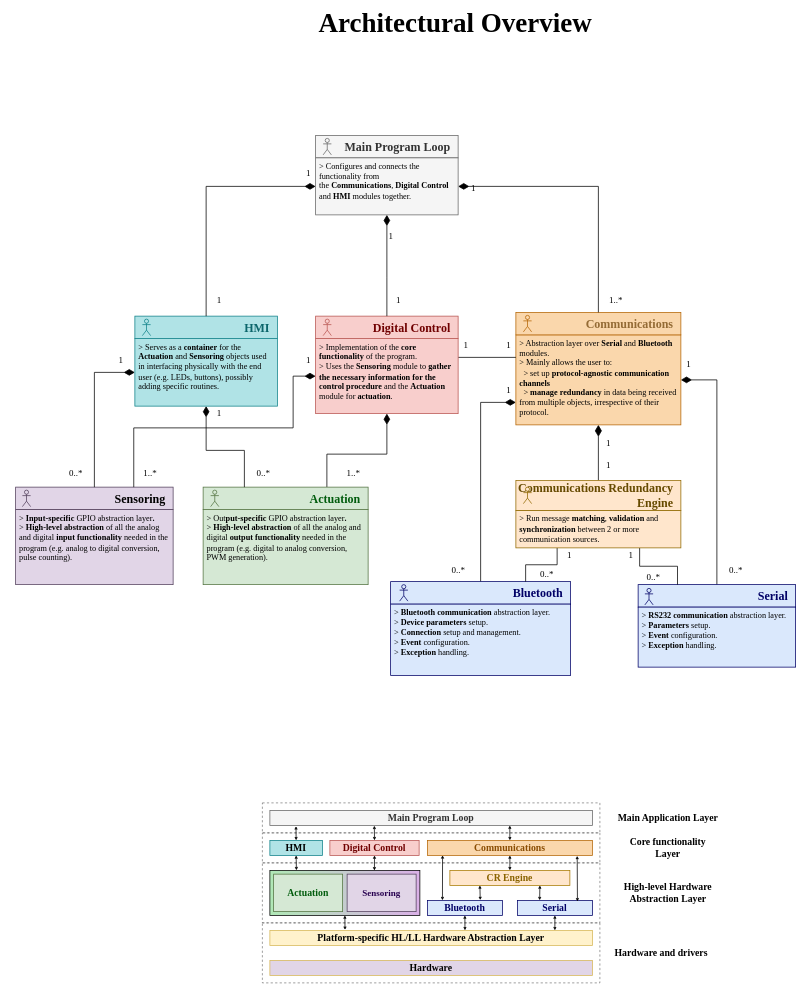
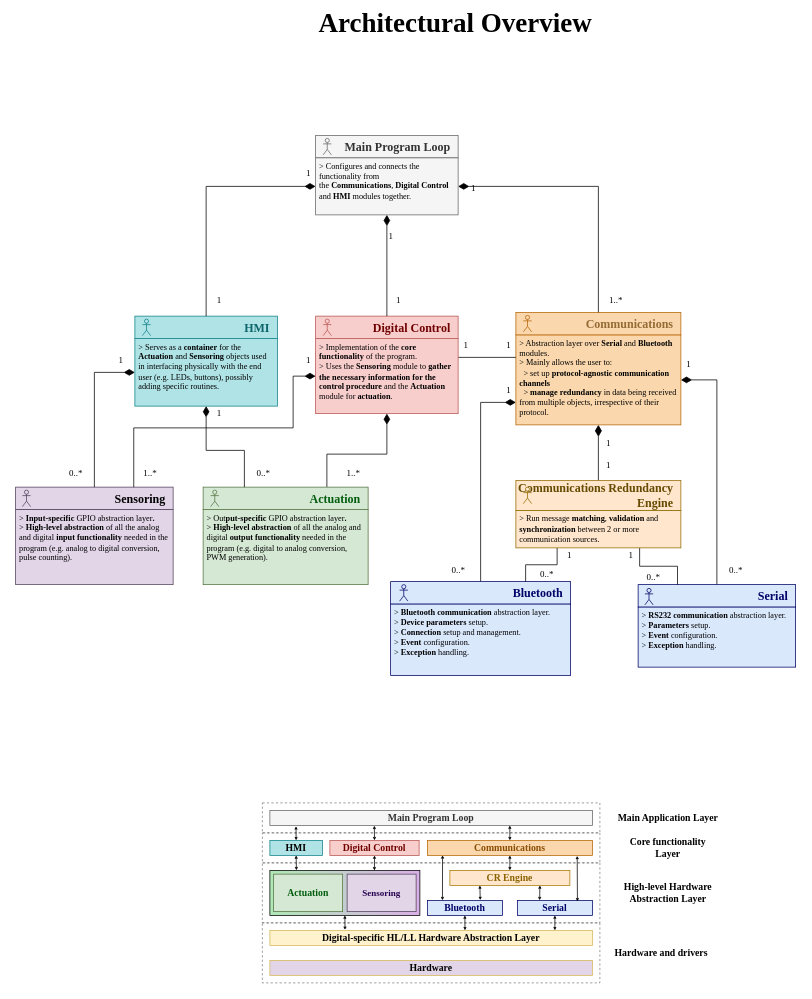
(431, 938) -> (431, 938)
